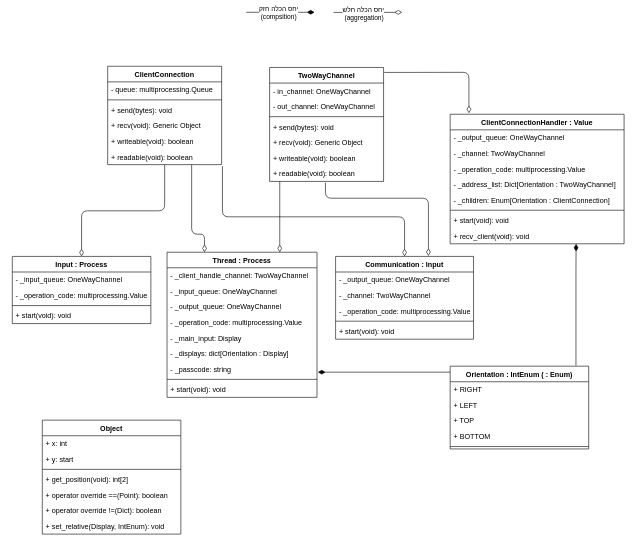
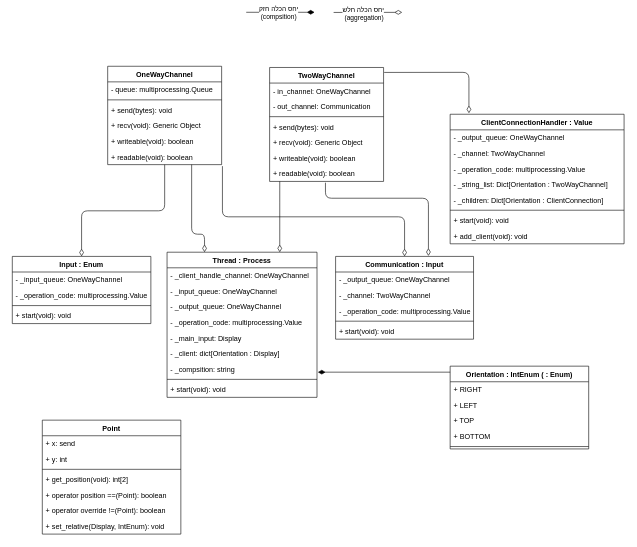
(164, 74) -> (164, 74)
(325, 107) -> (324, 107)
(543, 185) -> (540, 185)
(540, 200) -> (539, 200)
(497, 236) -> (495, 236)
(576, 252) -> none
(81, 265) -> (81, 265)
(242, 276) -> (242, 276)
(239, 354) -> (235, 354)
(205, 370) -> (207, 370)
(111, 428) -> (111, 428)
(58, 444) -> (61, 444)
(63, 460) -> (58, 460)
(115, 496) -> (114, 496)
(112, 511) -> (114, 511)
